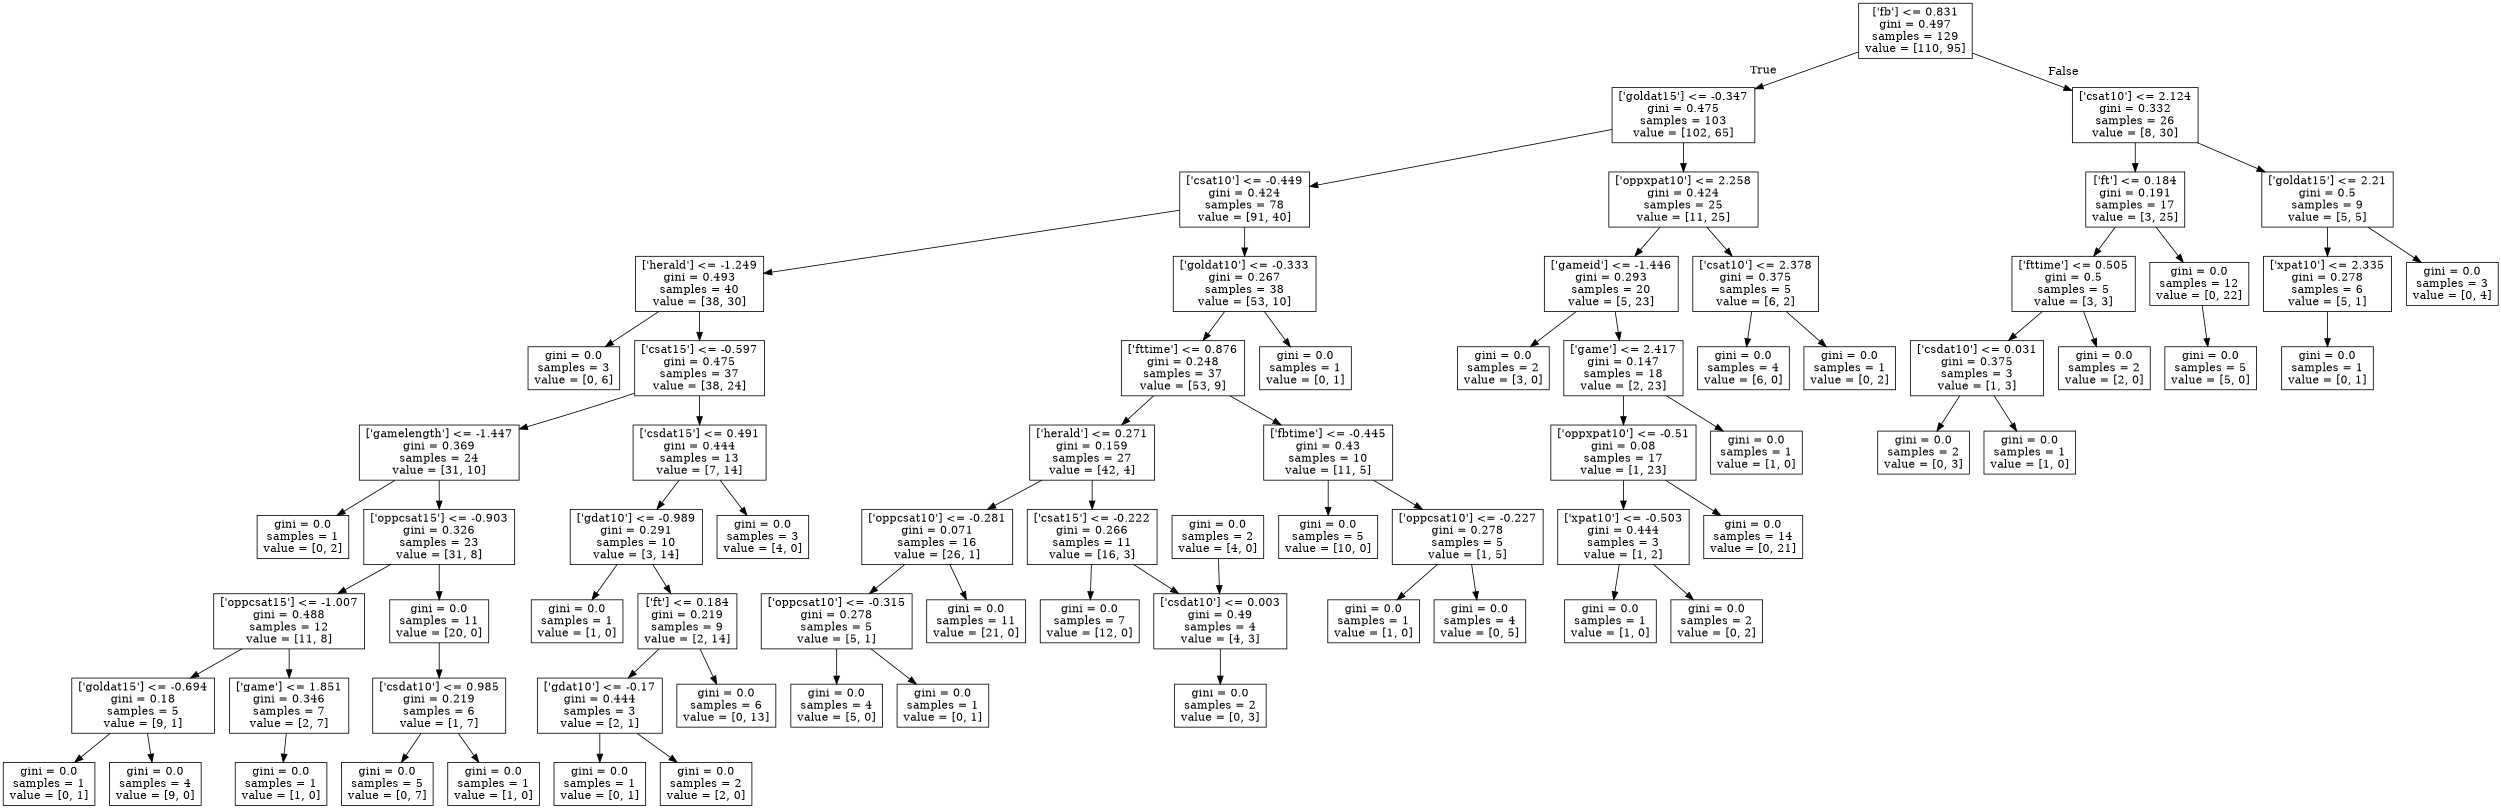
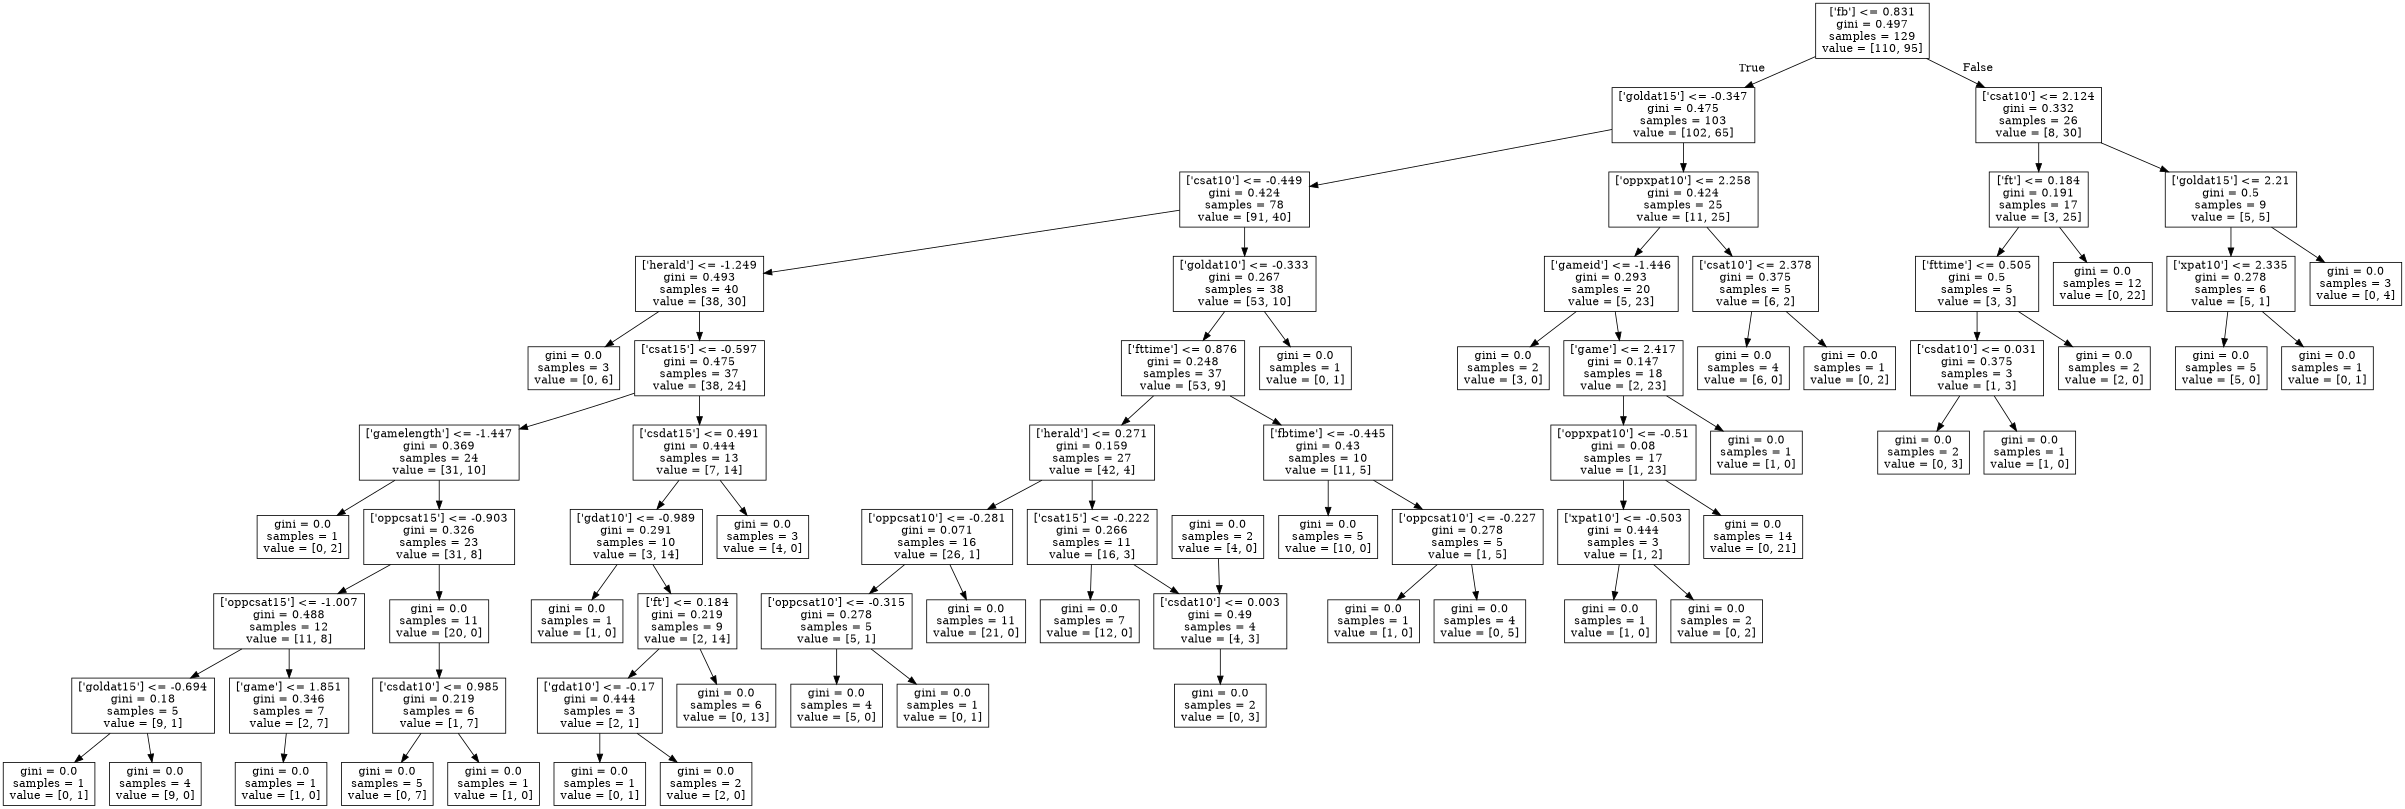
(2204, 322) -> (2226, 325)
